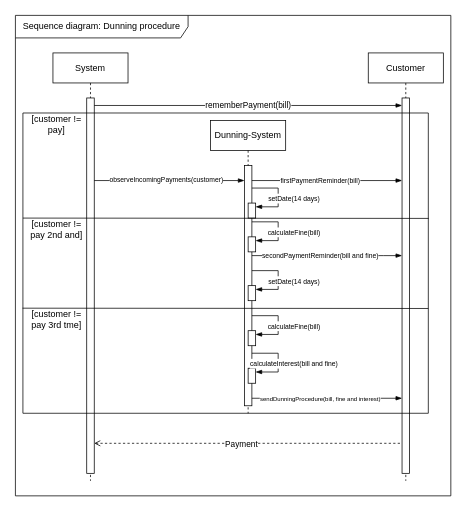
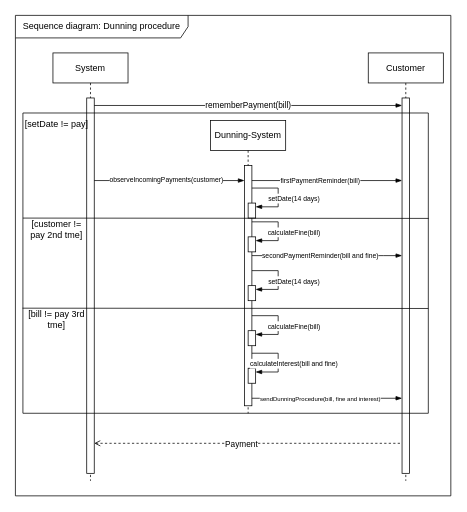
(57, 124) -> (57, 124)
(57, 229) -> (57, 229)
(57, 319) -> (57, 319)
